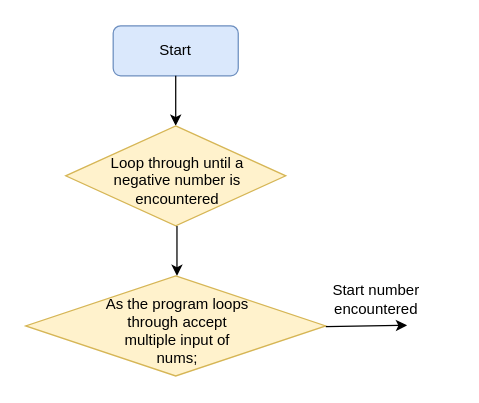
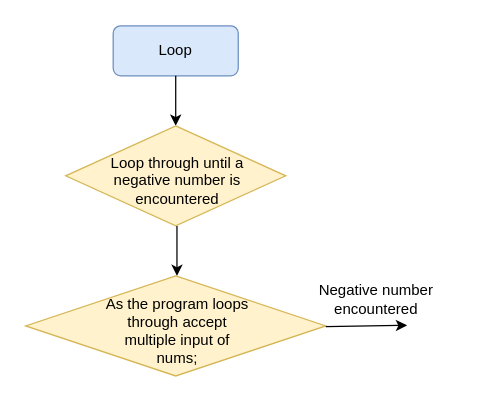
(176, 51) -> (176, 51)
(376, 299) -> (376, 299)
